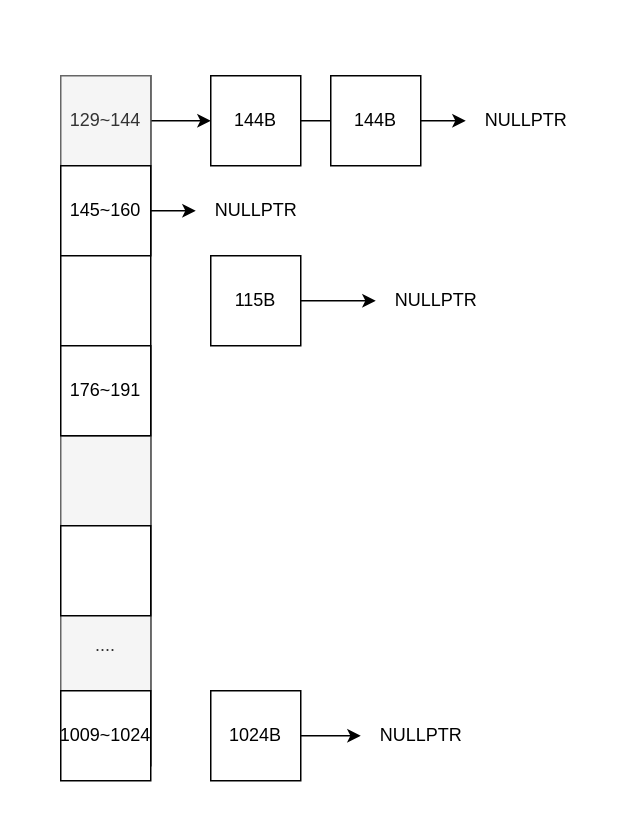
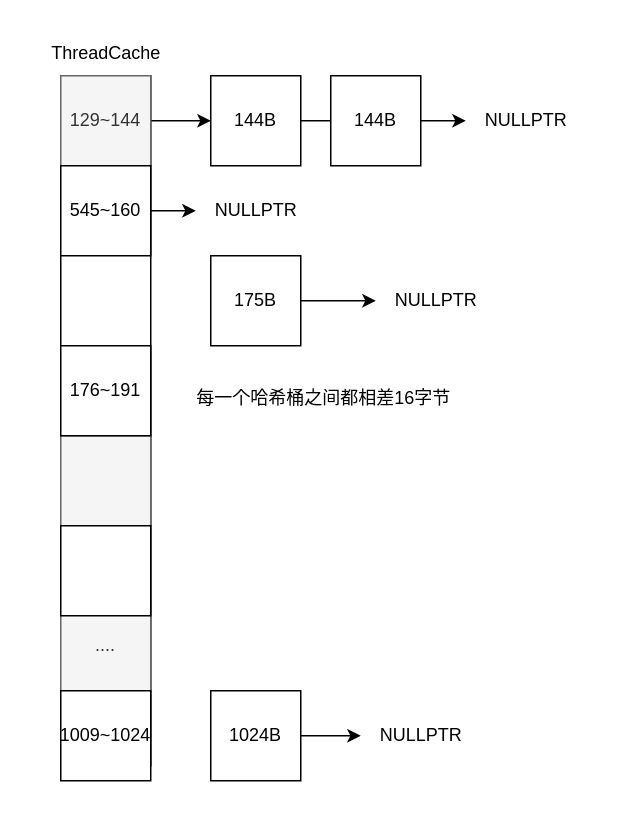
none -> (106, 53)
(106, 211) -> (106, 211)
(256, 301) -> (256, 301)
none -> (323, 398)
